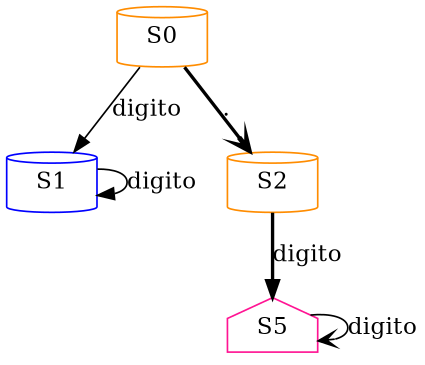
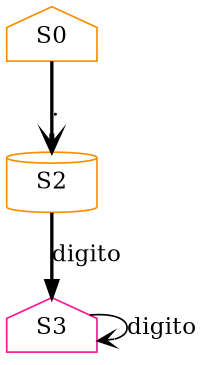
(162, 37) -> (52, 37)
(52, 182) -> none
(273, 328) -> (52, 328)
